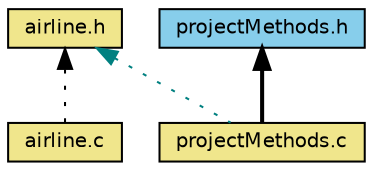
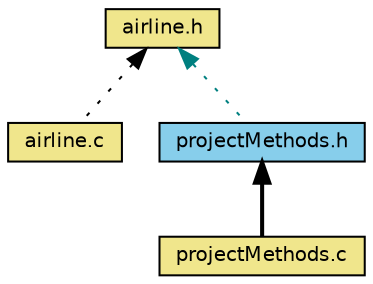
(172, 90) -> (220, 93)
